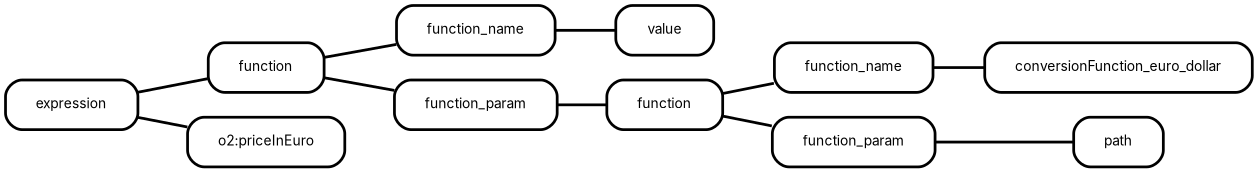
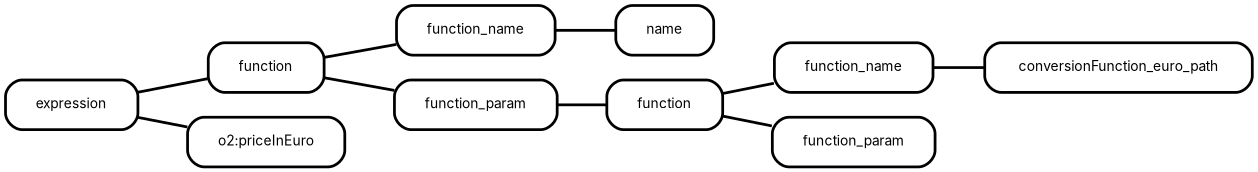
(665, 30) -> (665, 30)
(1119, 68) -> (1119, 68)
(1119, 142) -> none
